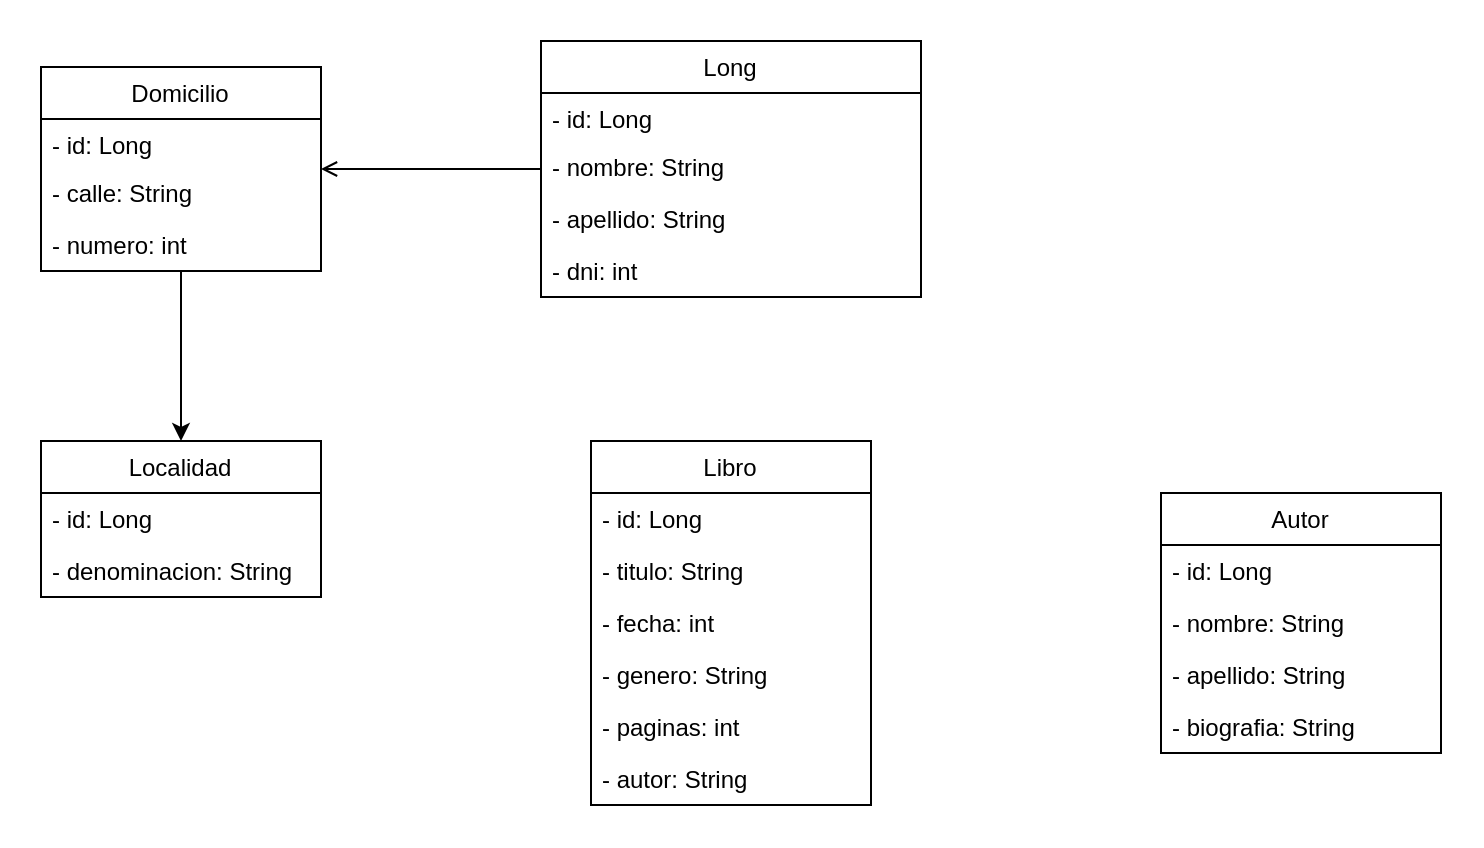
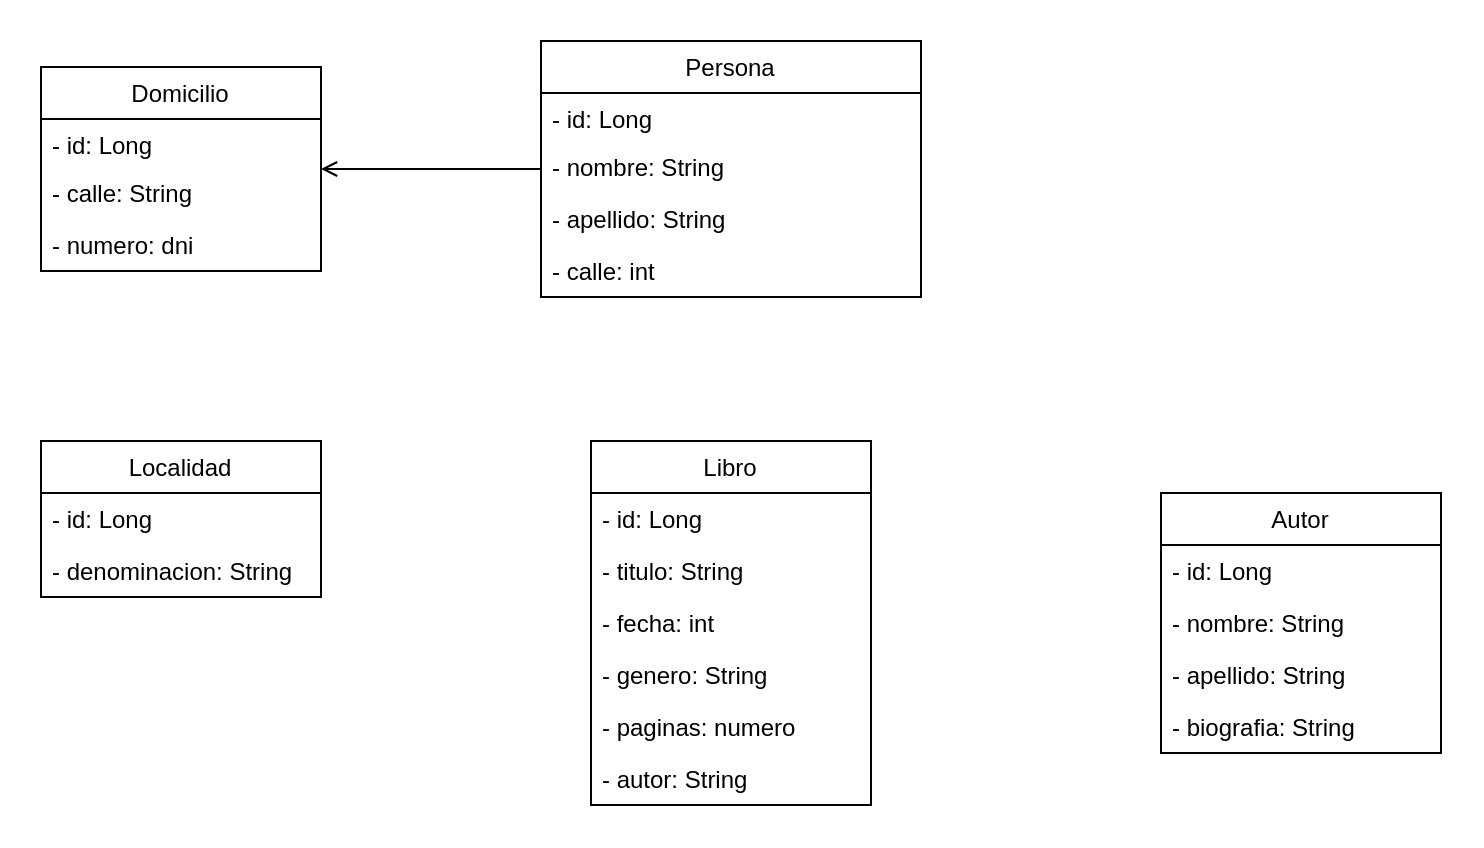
(730, 68) -> (730, 68)
(127, 246) -> (127, 246)
(604, 272) -> (614, 272)
(181, 349) -> none
(680, 728) -> (704, 728)
